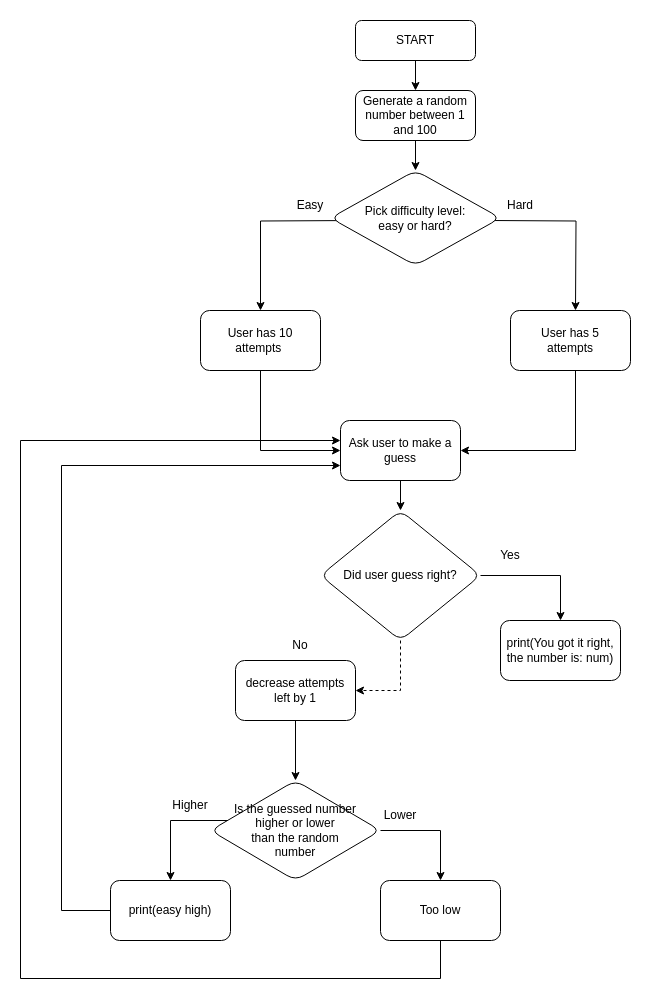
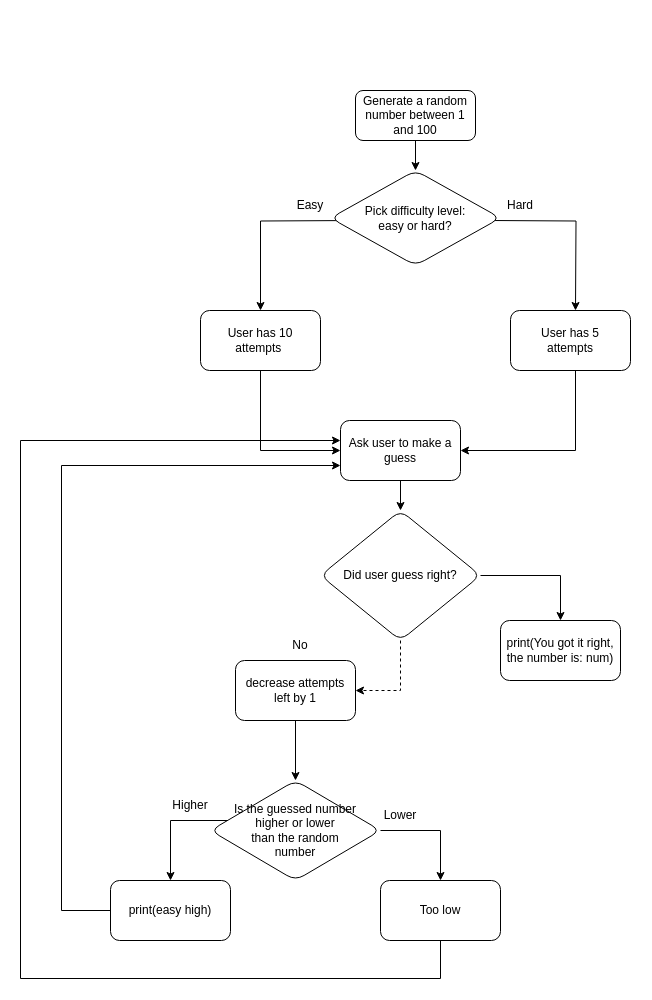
(416, 41) -> none
(416, 80) -> none
(511, 556) -> none
